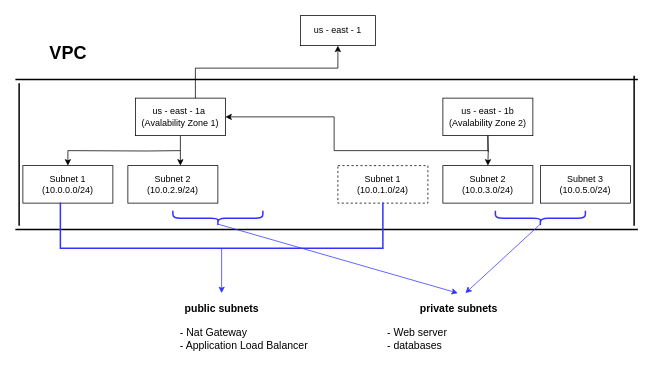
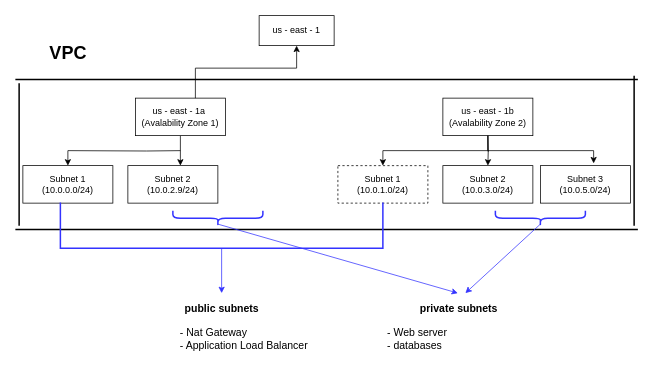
(338, 30) -> (297, 30)
(358, 150) -> (383, 157)
none -> (524, 150)
